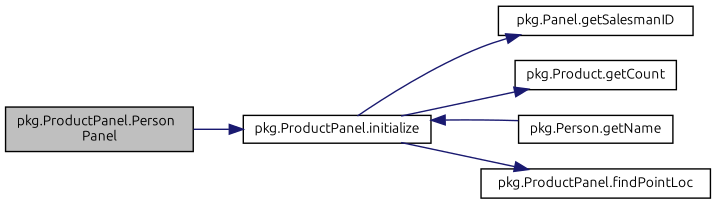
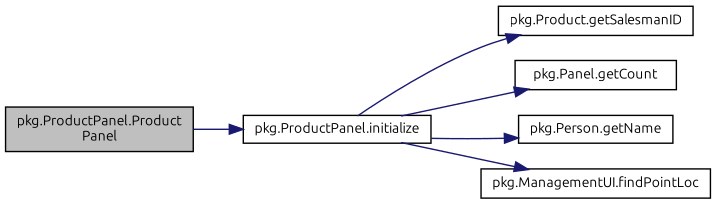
(596, 21) -> (596, 21)
(596, 75) -> (596, 75)
(482, 120) -> (468, 139)
(99, 129) -> (99, 129)
(596, 184) -> (596, 184)
